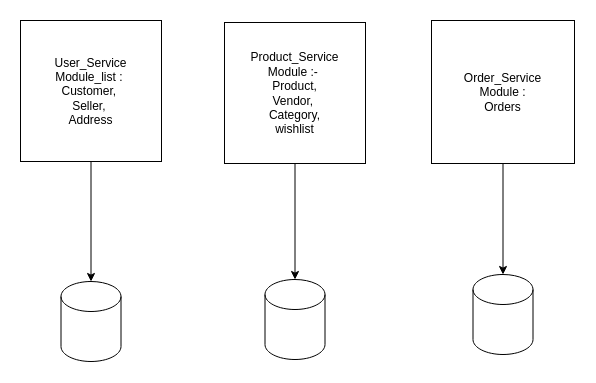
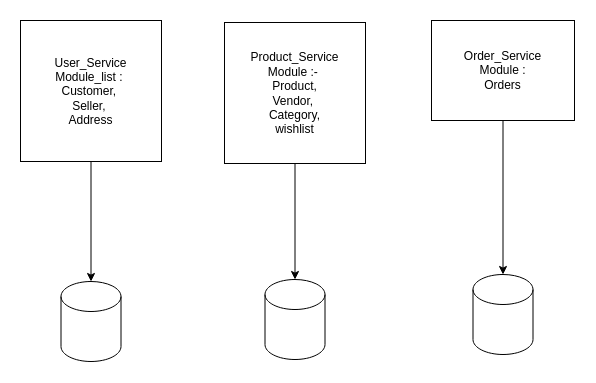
(503, 92) -> (503, 71)
